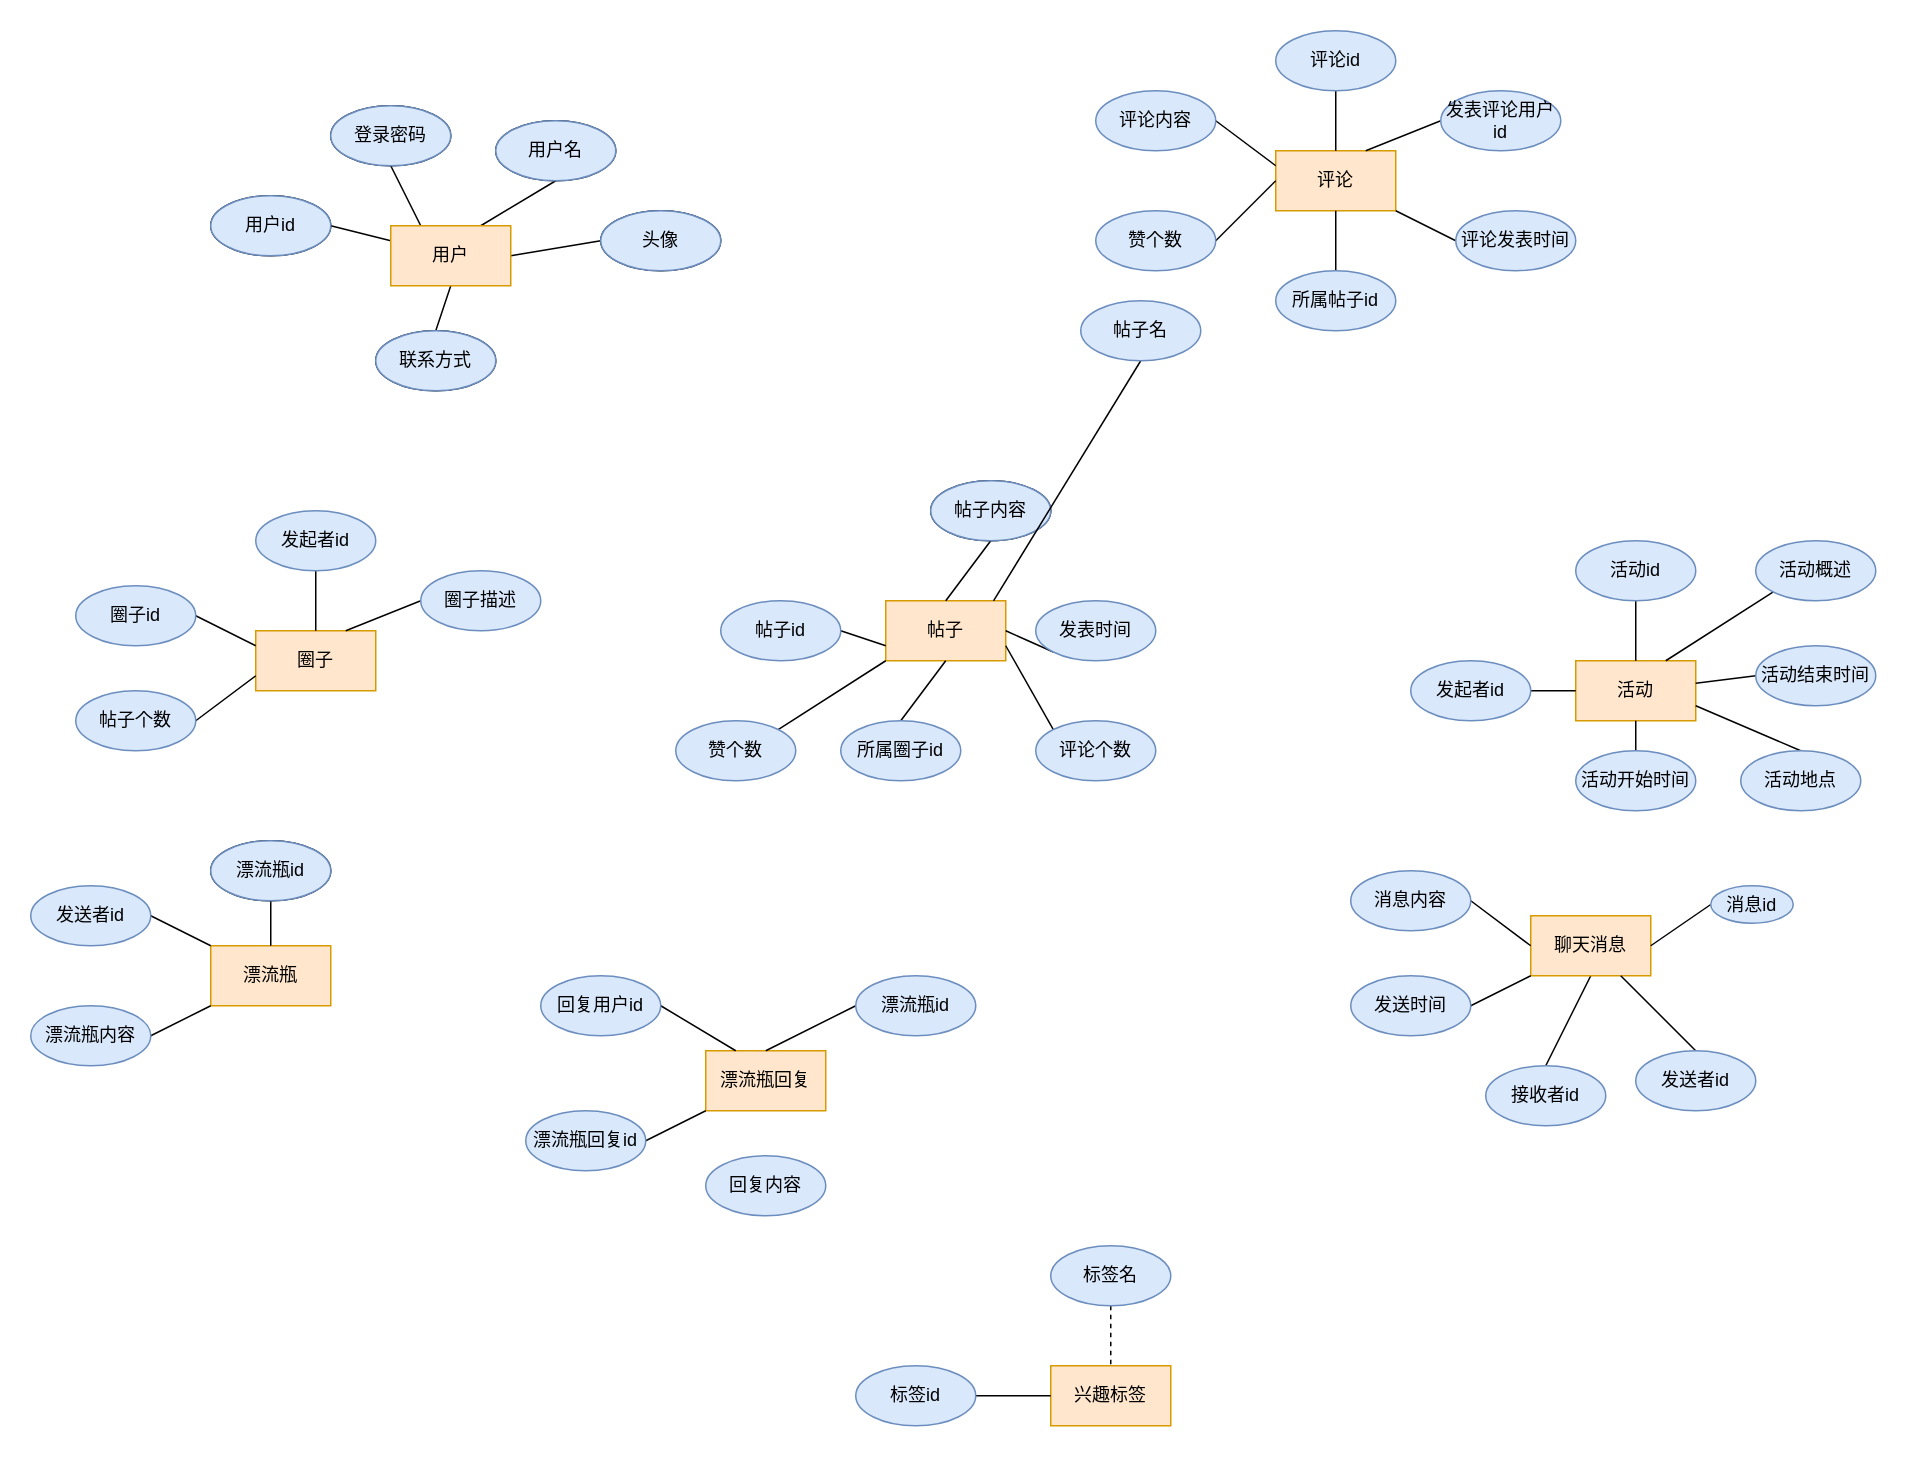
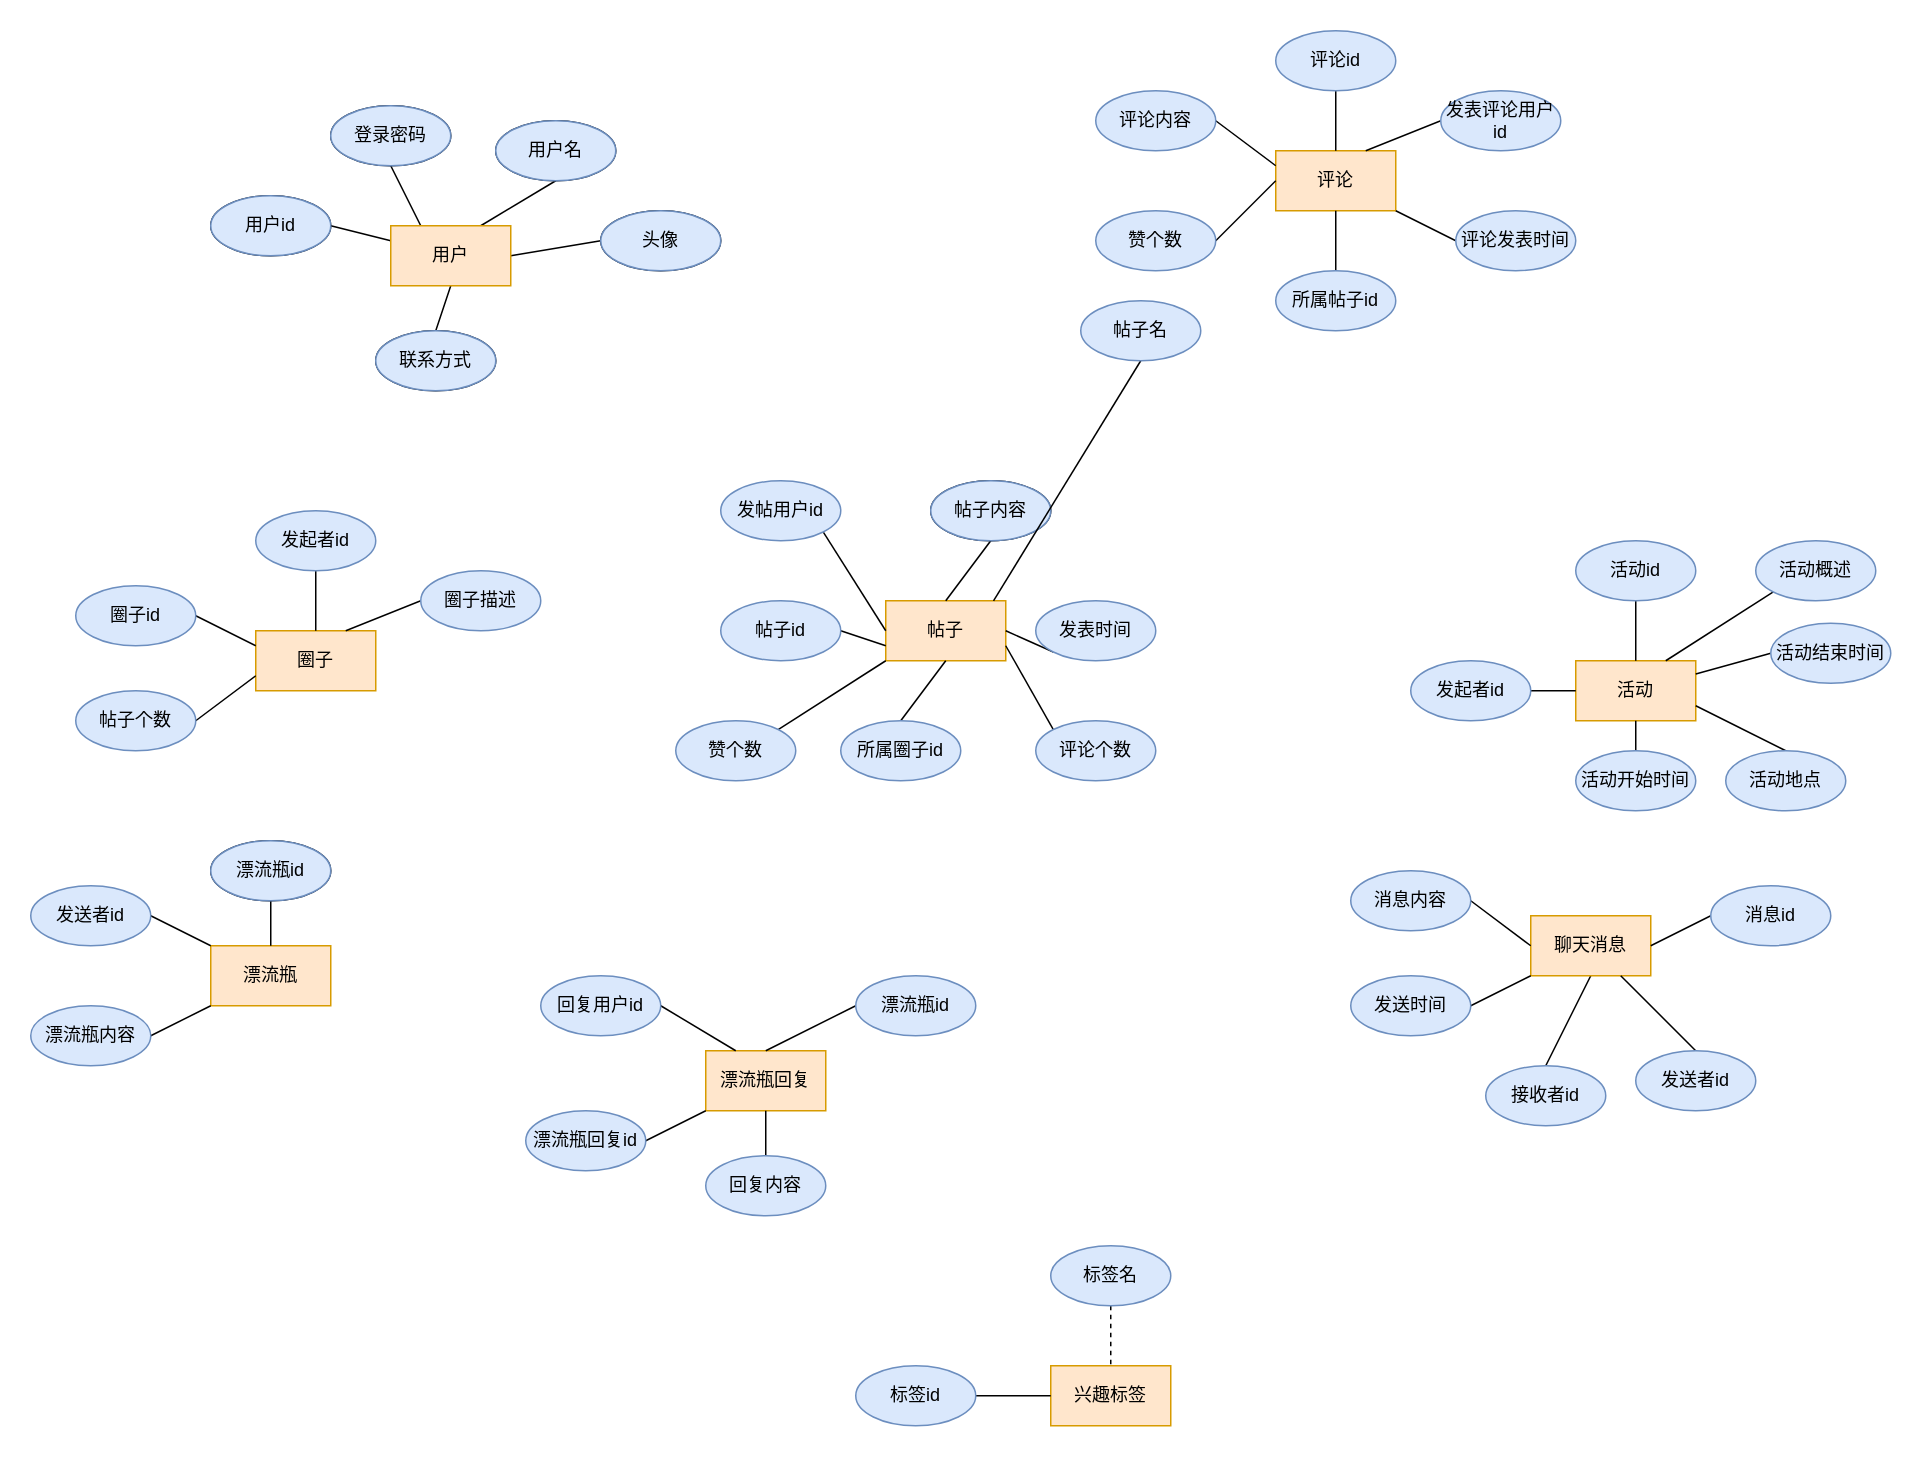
none -> (781, 511)
none -> (854, 581)
(1816, 676) -> (1831, 653)
(1801, 781) -> (1786, 781)
(1752, 905) -> (1771, 916)
none -> (766, 1134)
